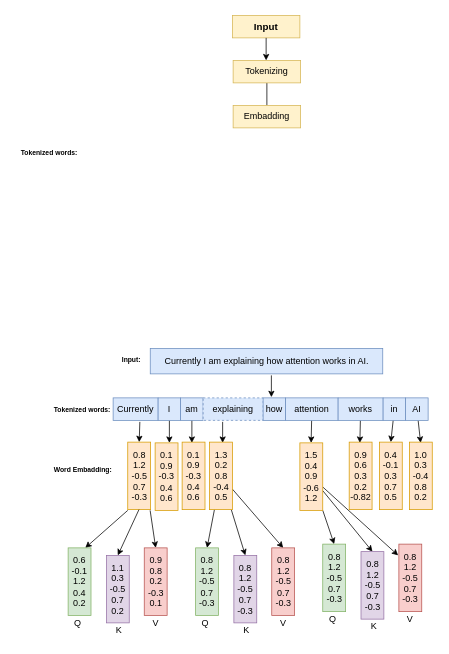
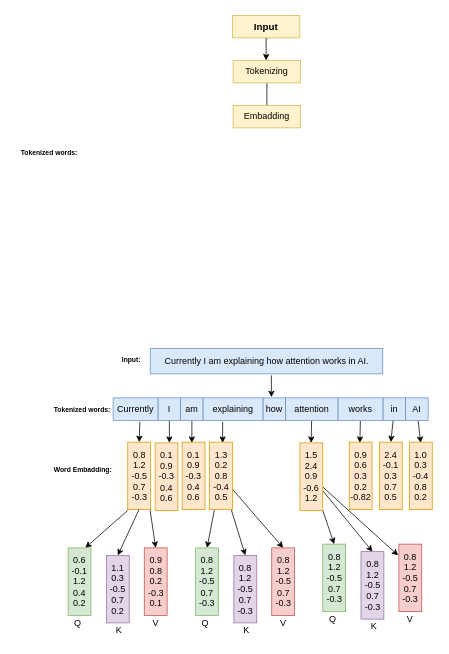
(233, 409) -> (233, 409)
(391, 476) -> (391, 476)
(311, 477) -> (311, 477)
